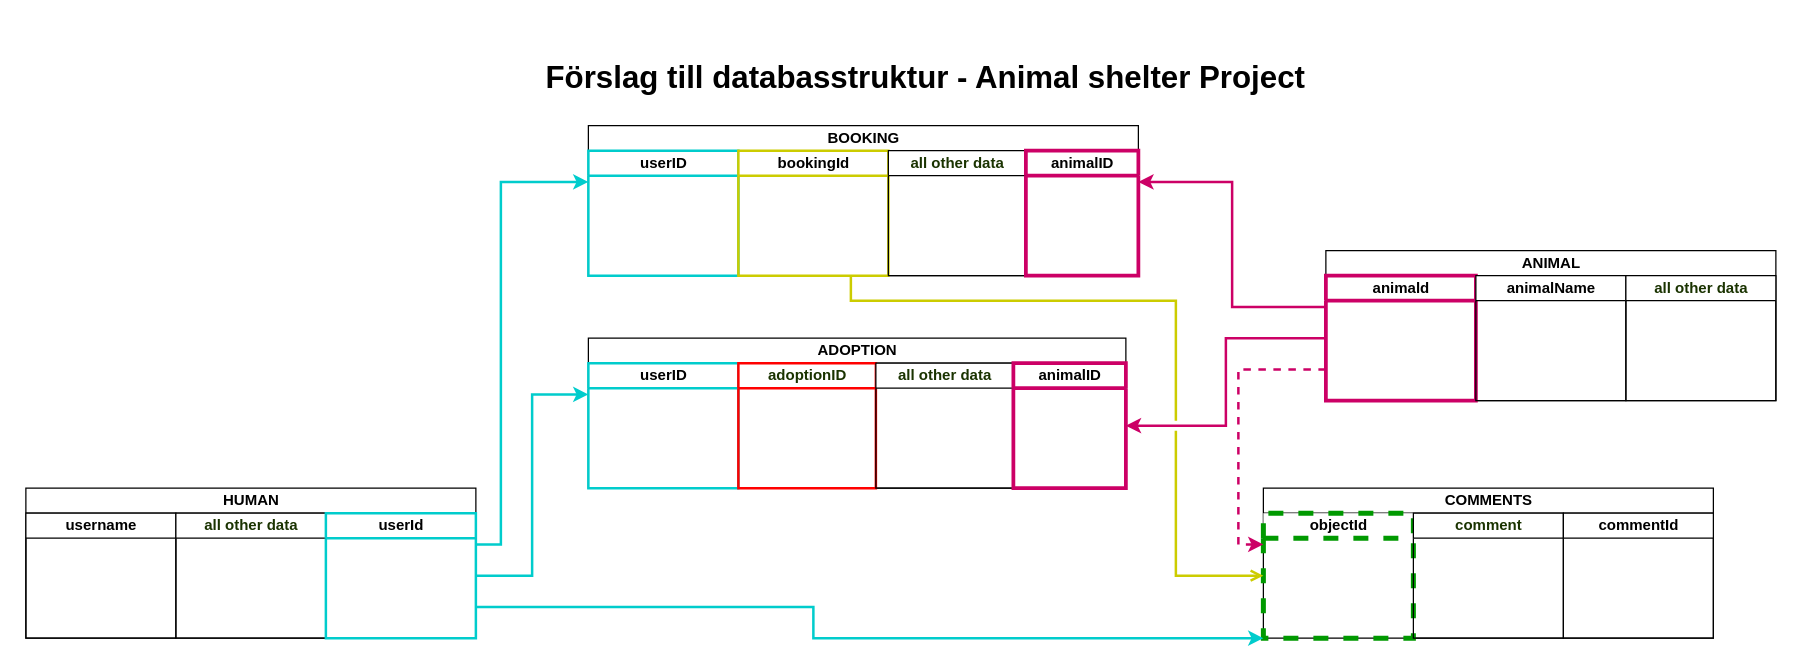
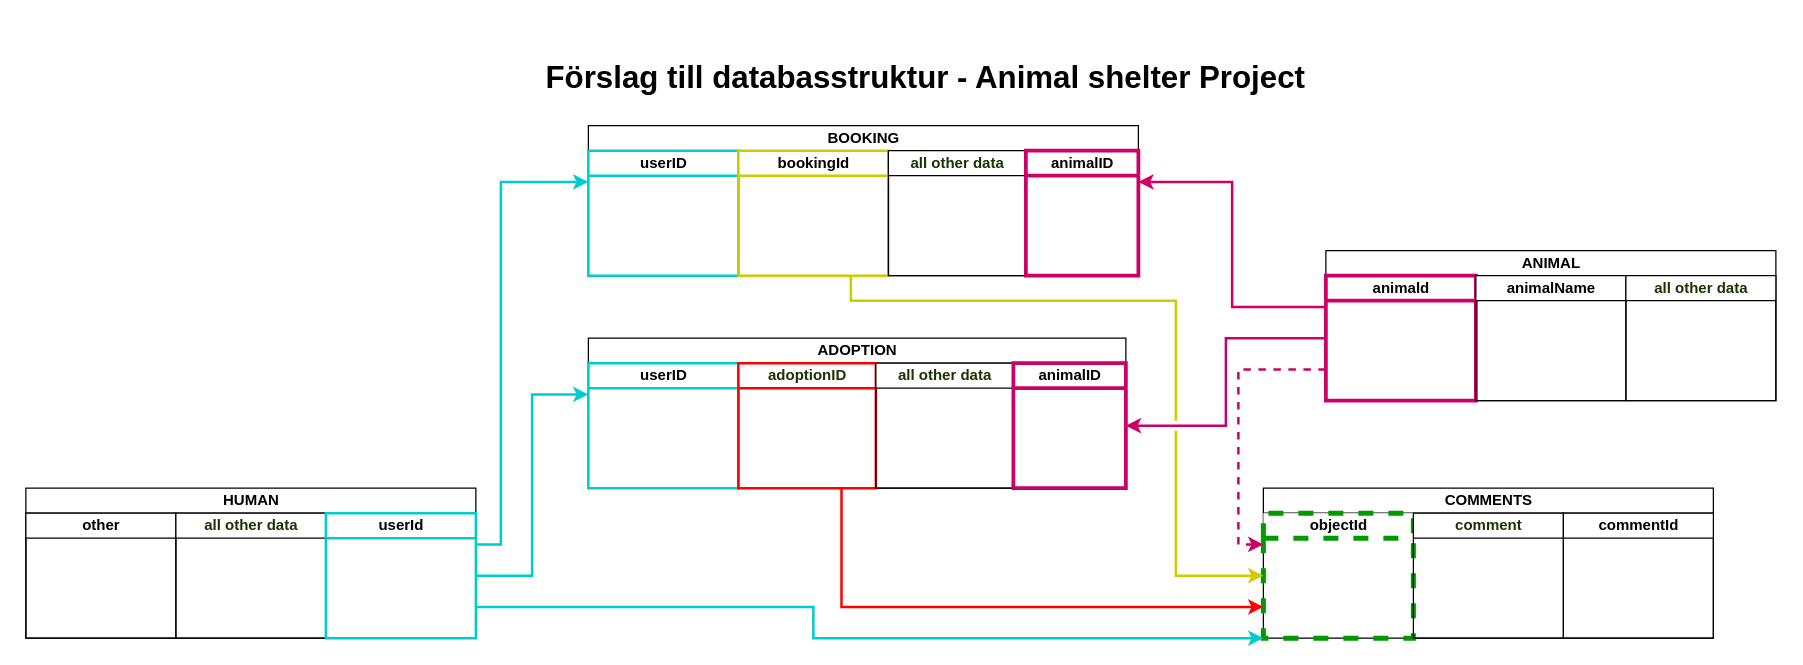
(101, 526) -> (101, 526)
(1251, 576) -> (1250, 576)
none -> (989, 607)
